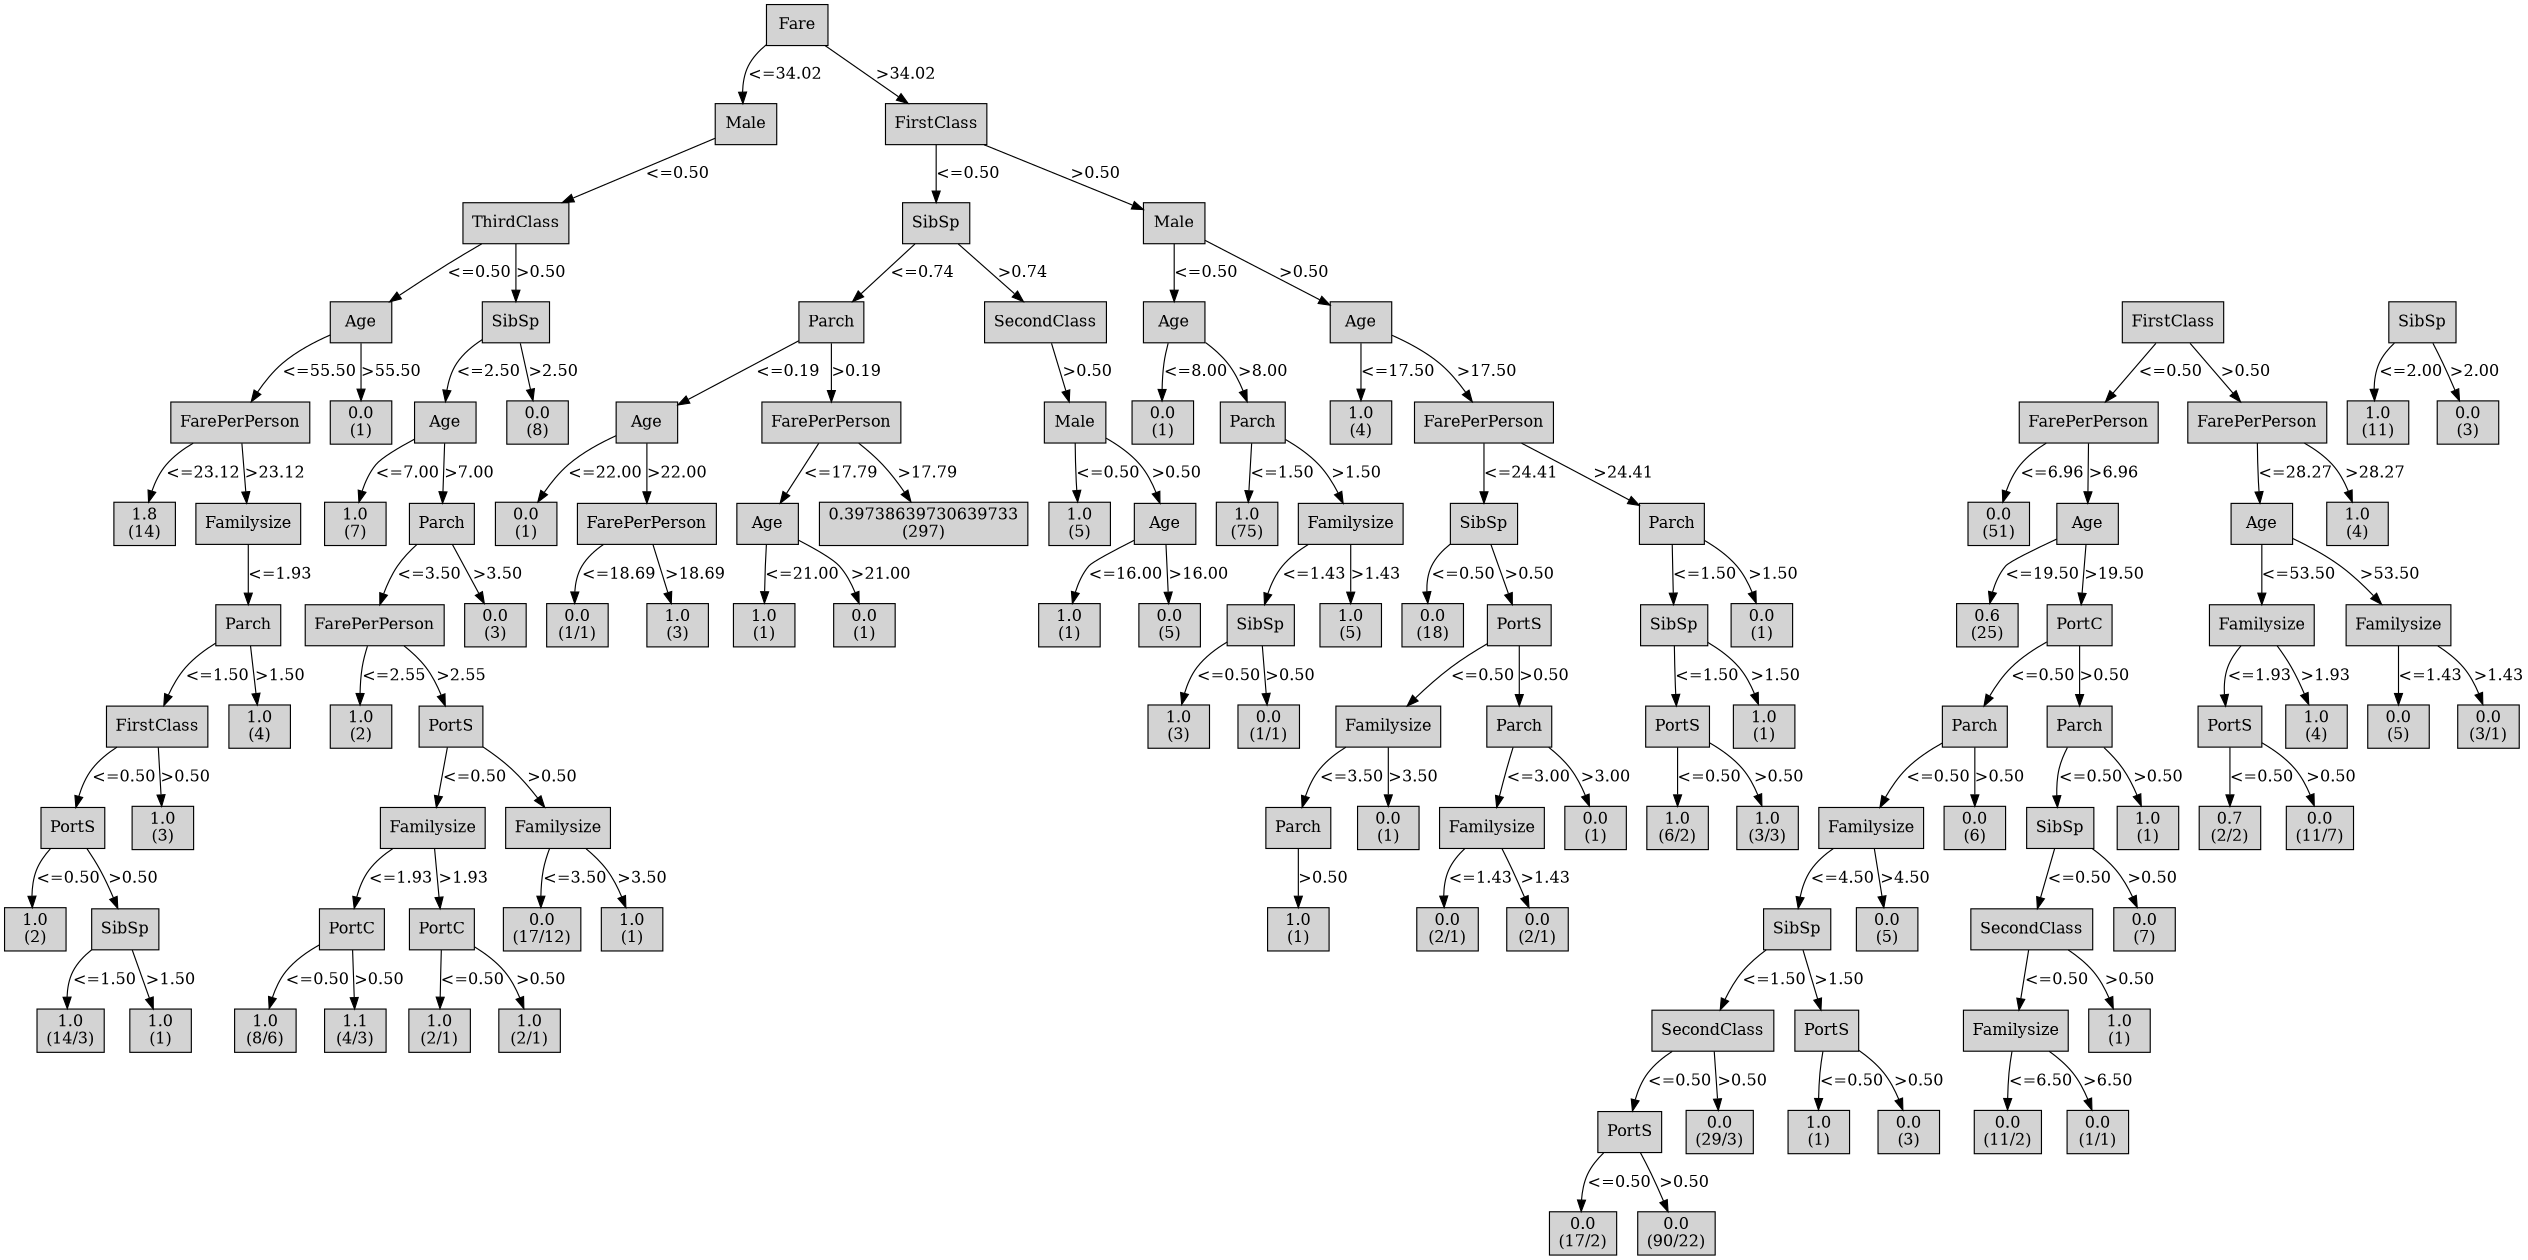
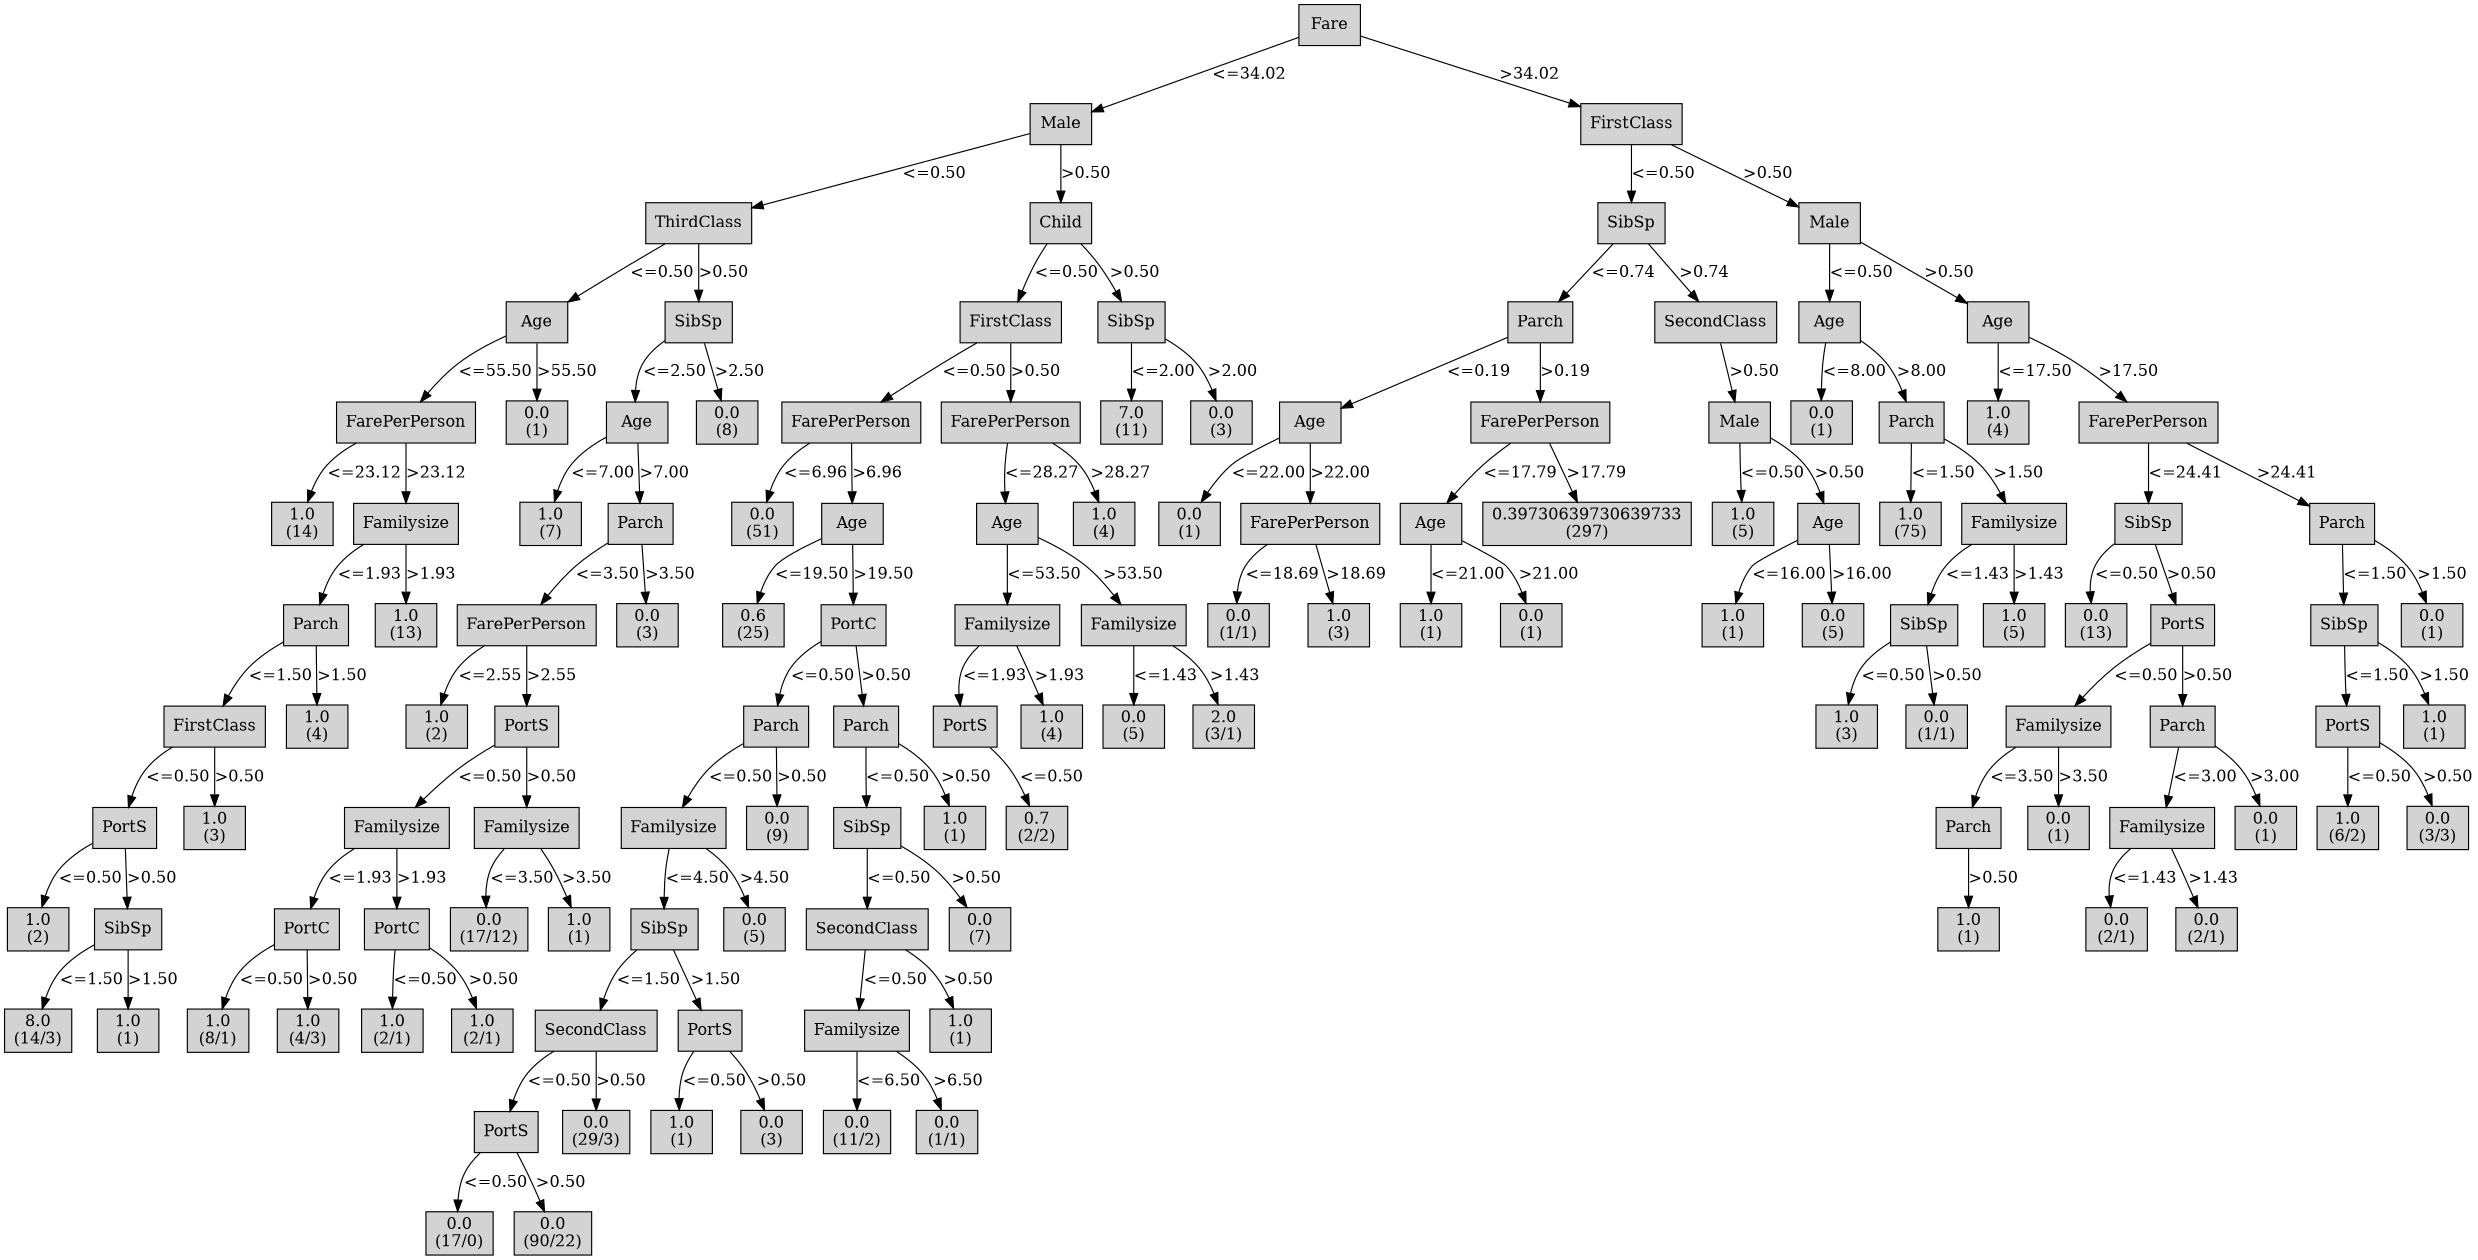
none -> (1061, 223)
(2378, 423) -> (1131, 423)
(145, 524) -> (302, 524)
(924, 524) -> (1587, 524)
none -> (406, 625)
(1433, 625) -> (2096, 625)
(2488, 727) -> (1224, 727)
(1768, 828) -> (2438, 828)
(1975, 828) -> (777, 828)
(2320, 828) -> none
(71, 1031) -> (38, 1031)
(265, 1031) -> (218, 1031)
(355, 1031) -> (308, 1031)
(1583, 1233) -> (460, 1233)
